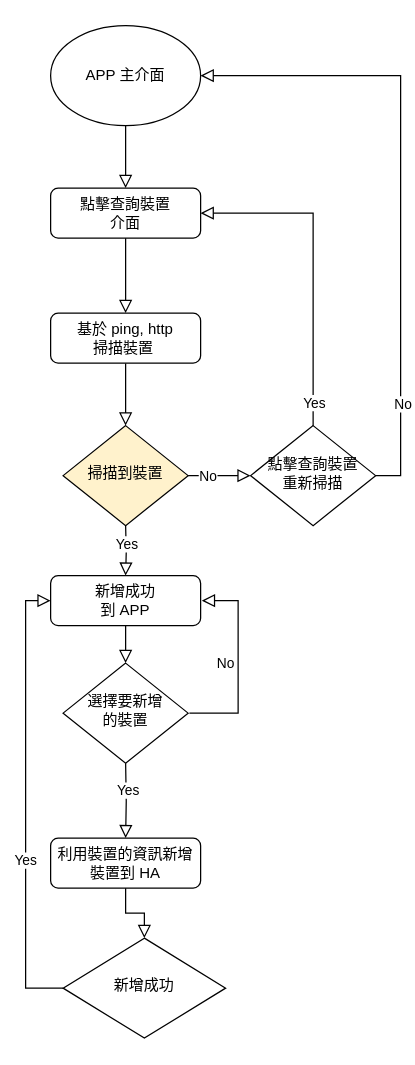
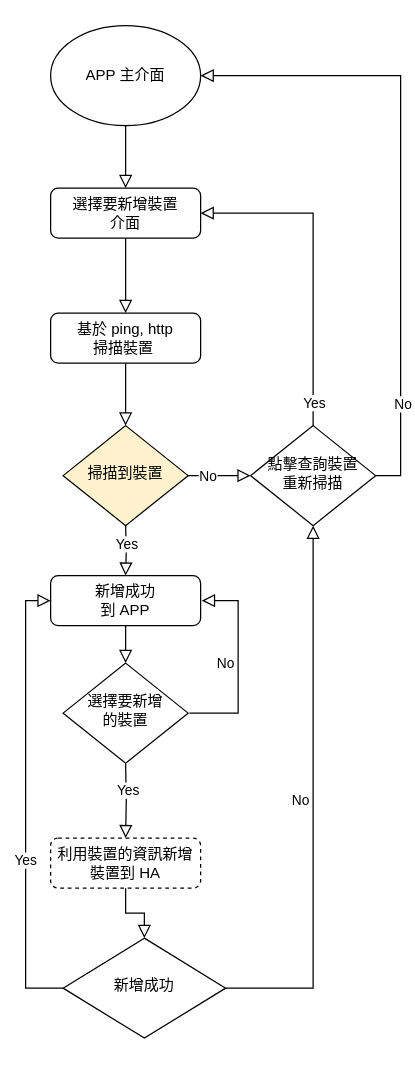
(126, 213) -> (126, 213)
none -> (313, 807)
(126, 863) -> (126, 863)
